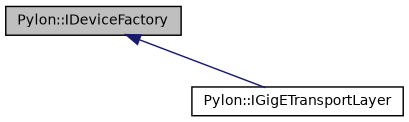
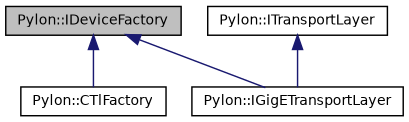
none -> (298, 21)
none -> (93, 101)
